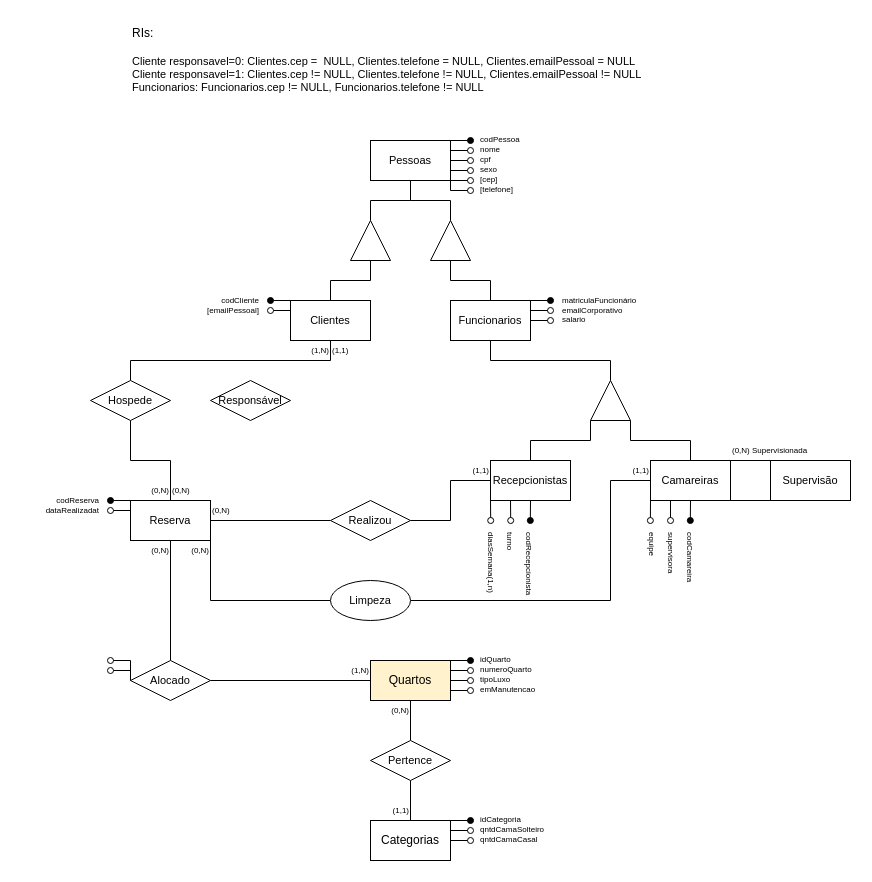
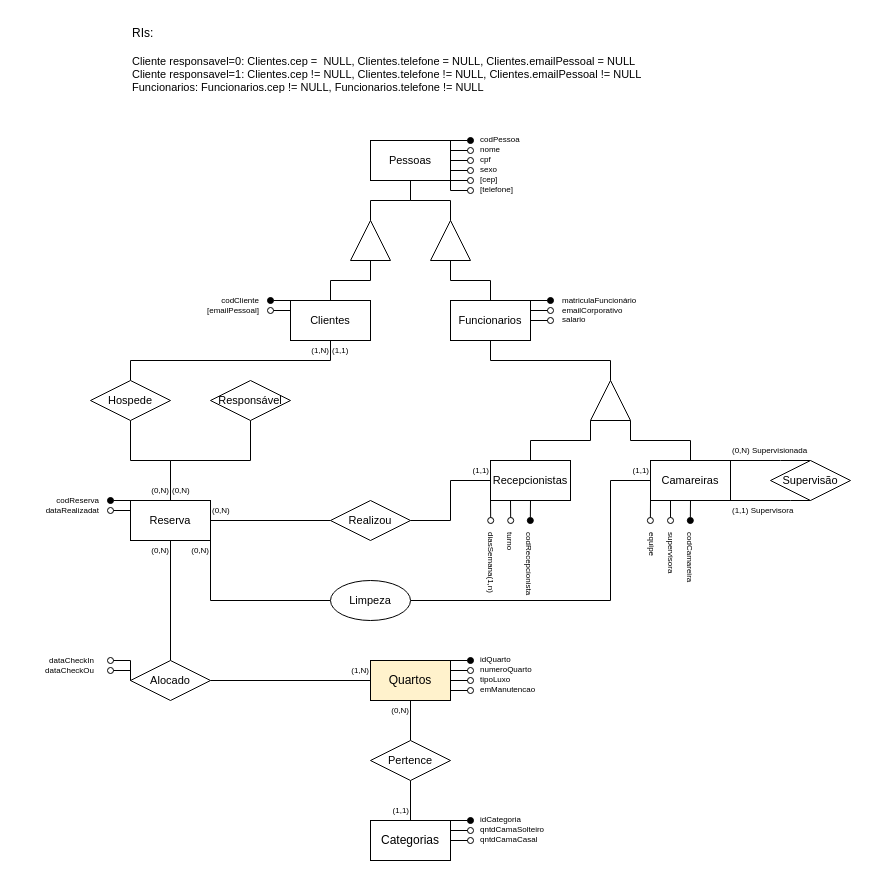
none -> (231, 461)
(811, 481) -> (811, 481)
none -> (776, 511)
none -> (61, 666)
